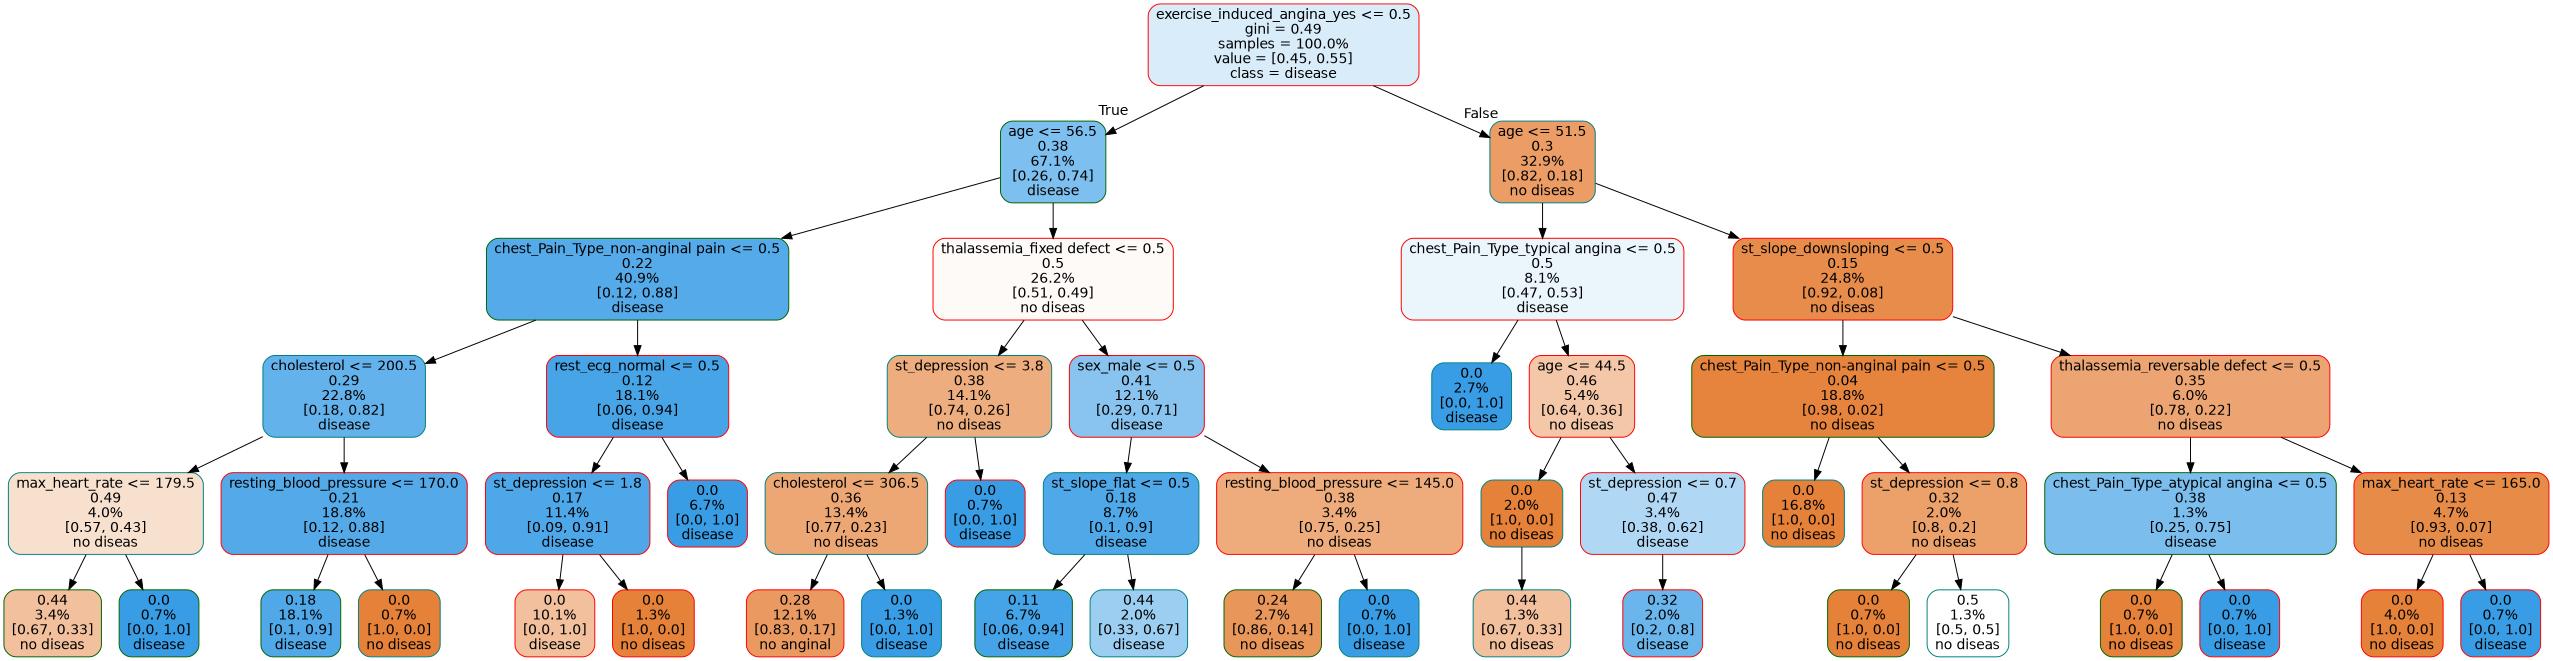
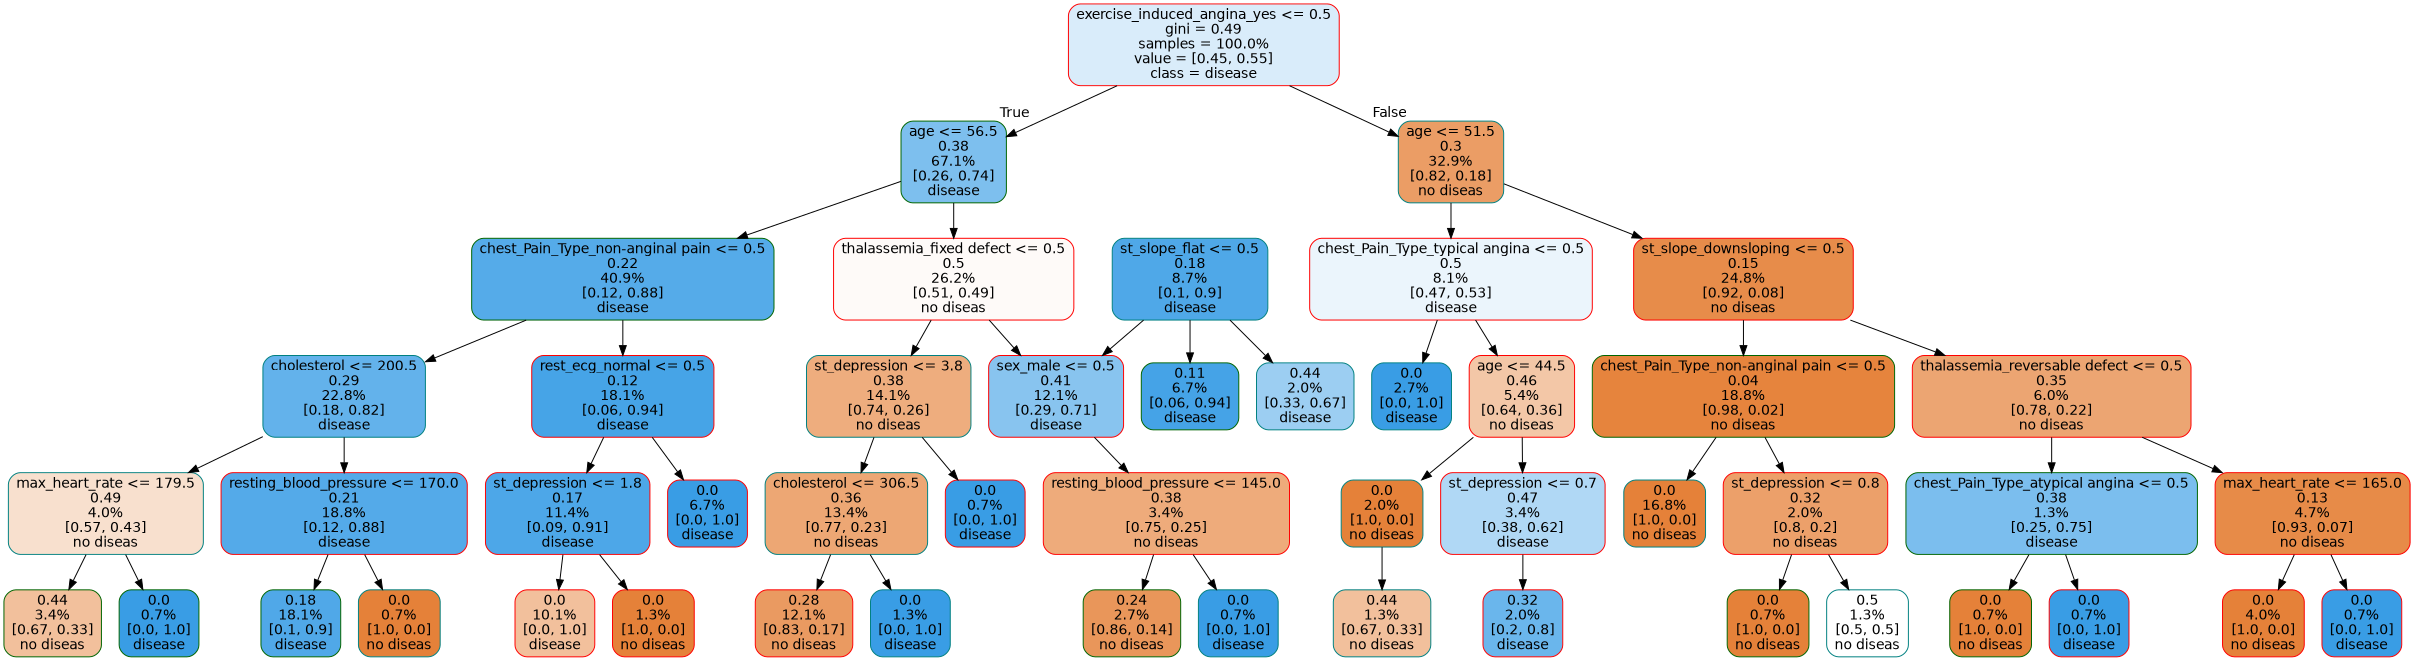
(1130, 450) -> (1127, 335)
(795, 623) -> (804, 623)
